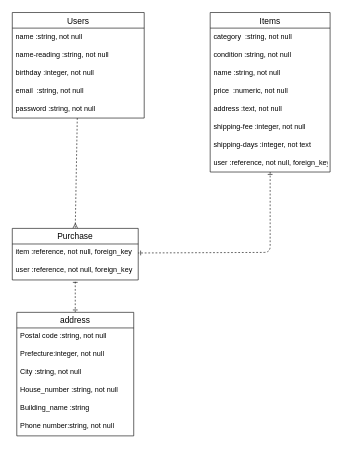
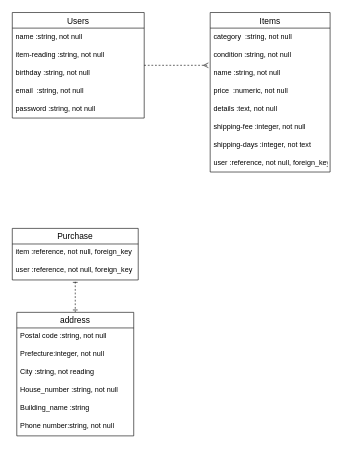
(68, 54) -> (67, 54)
none -> (177, 65)
(62, 72) -> (60, 72)
(253, 108) -> (252, 108)
(77, 160) -> none
(244, 252) -> none
(56, 372) -> (63, 372)
